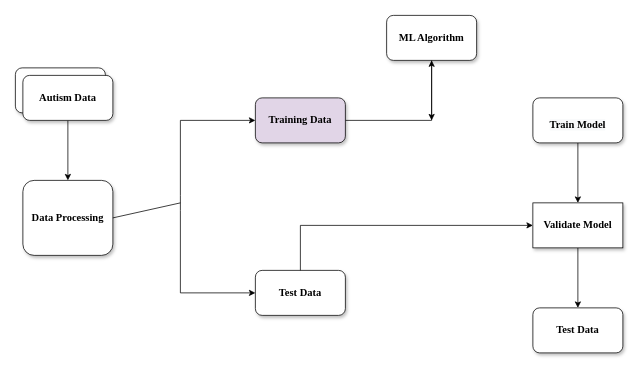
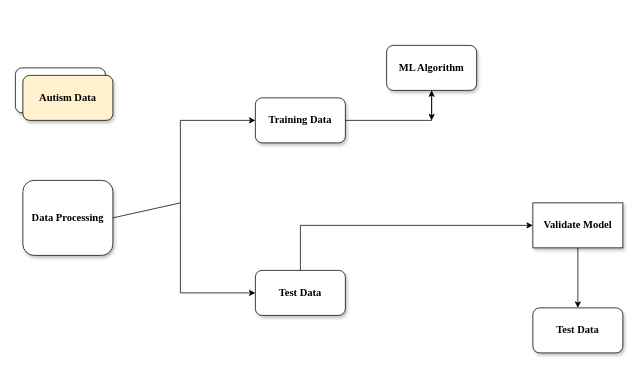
(432, 38) -> (432, 68)
(68, 98) -> (68, 98)
(300, 120) -> (300, 120)
(578, 120) -> none
(578, 145) -> none
(68, 174) -> none
